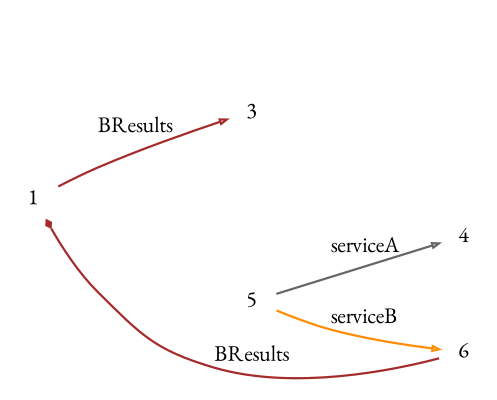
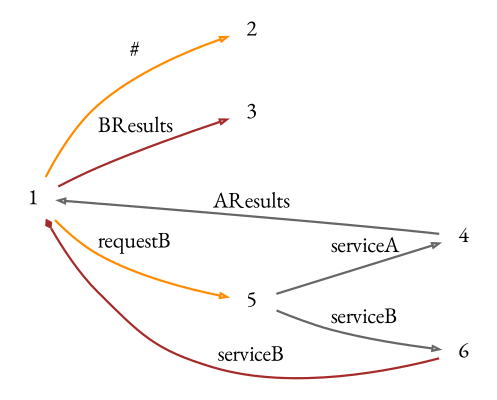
none -> (252, 30)
none -> (253, 216)
none -> (132, 270)
(353, 335) -> (353, 335)
(252, 355) -> (252, 355)
